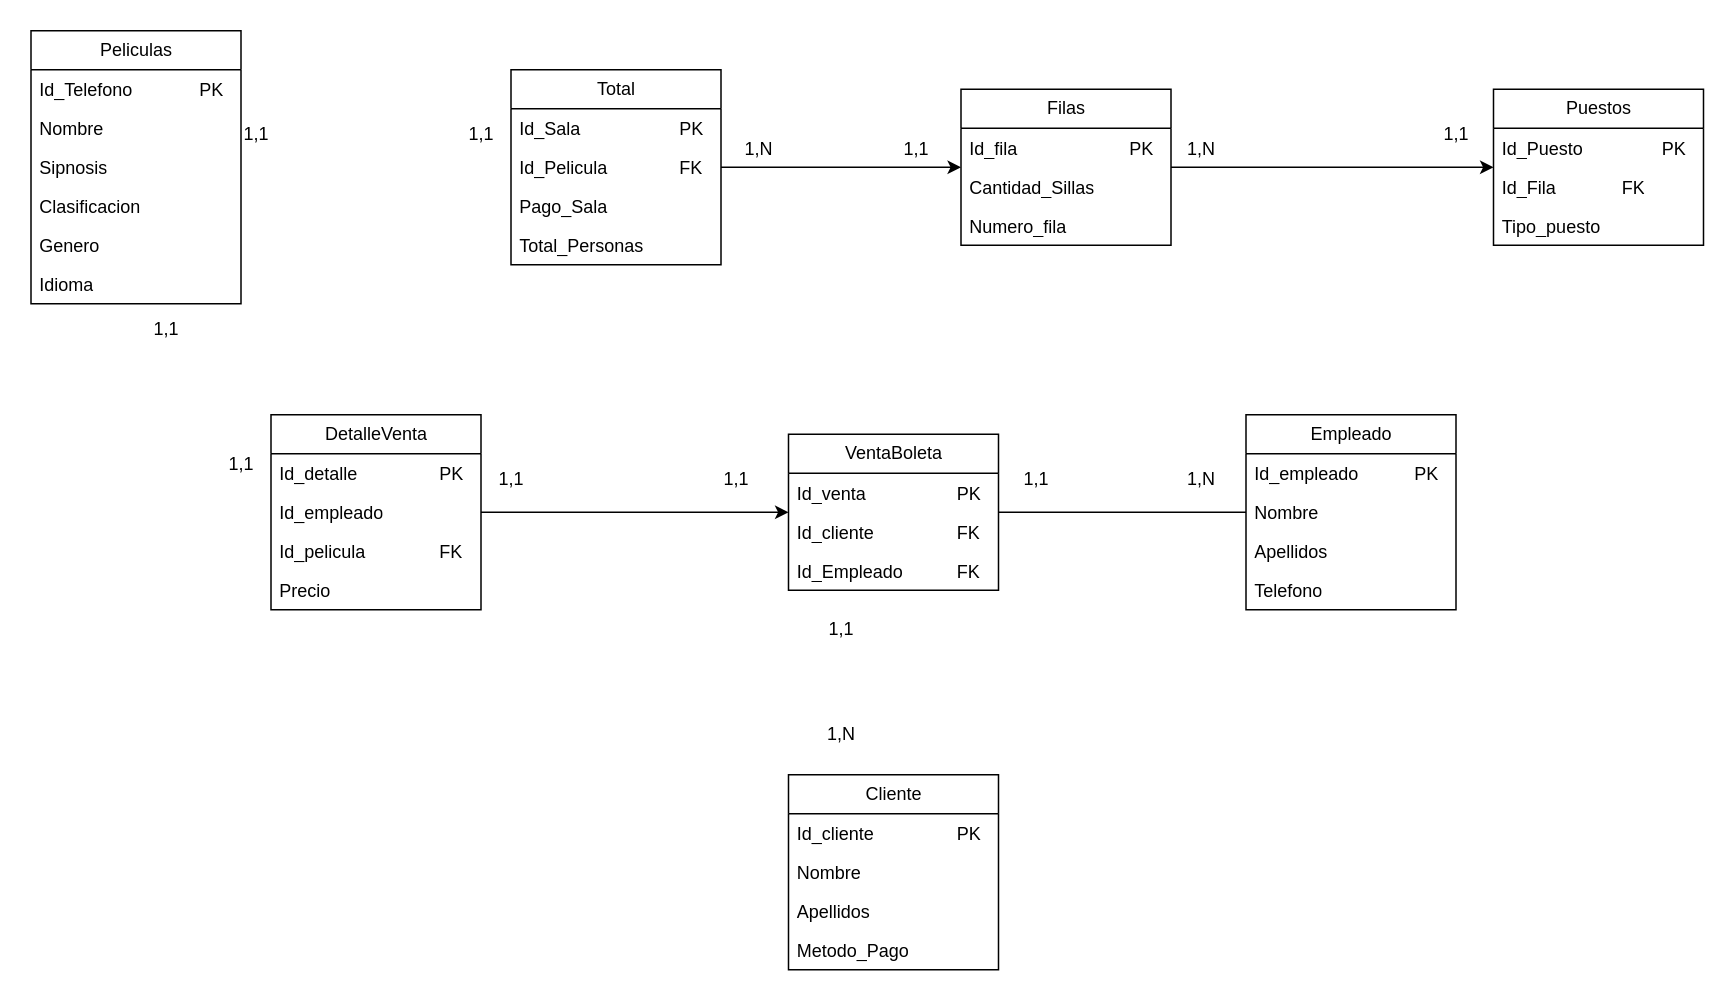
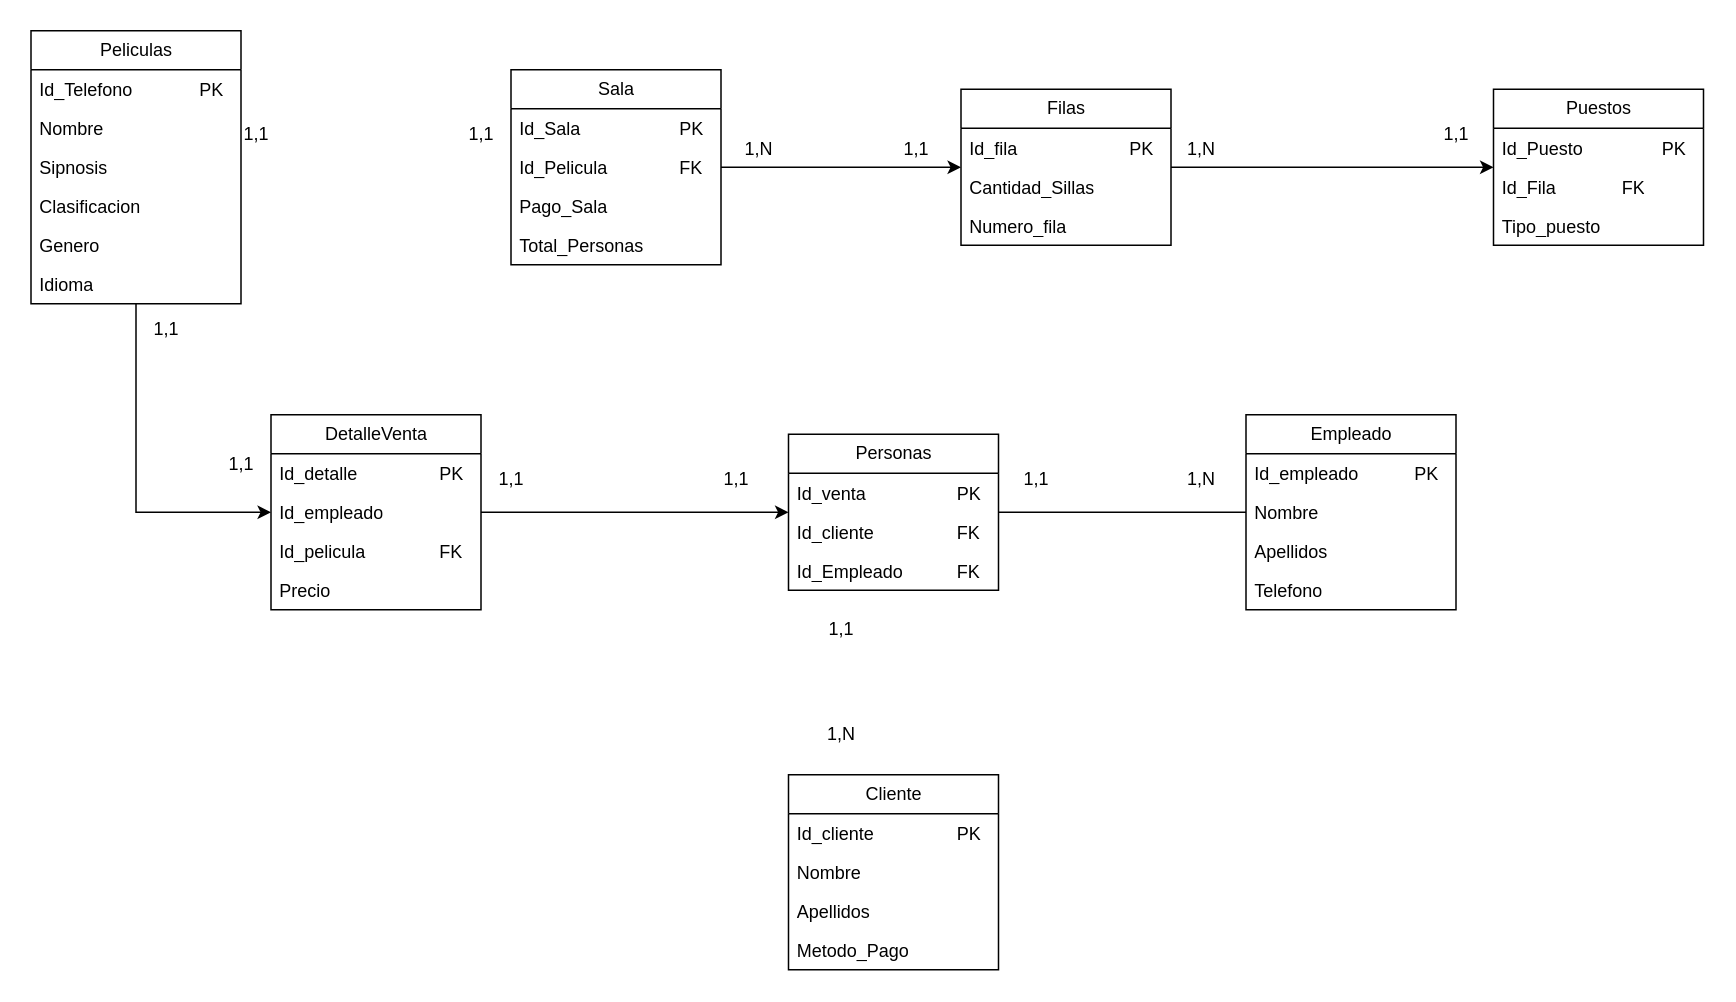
(617, 89) -> (617, 89)
(894, 454) -> (894, 454)
none -> (136, 470)
